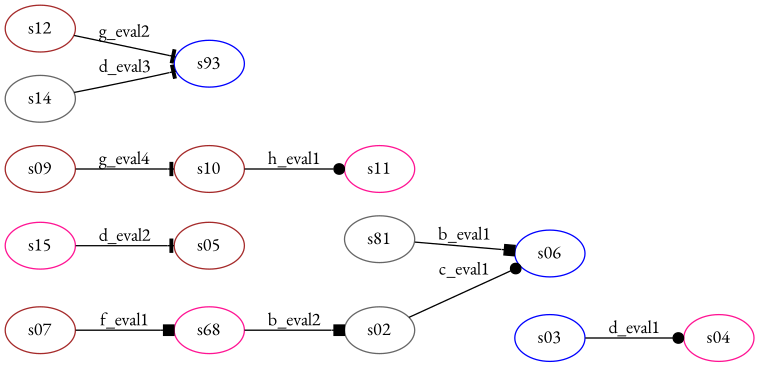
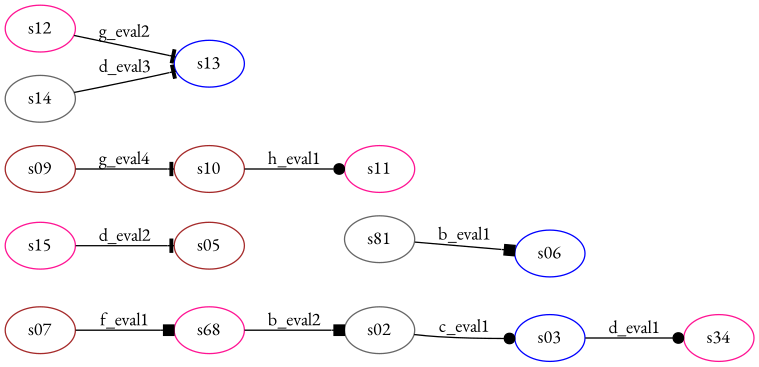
(40, 29) -> (40, 29)
(209, 64) -> (209, 64)
(460, 294) -> (459, 338)
(719, 338) -> (719, 338)
